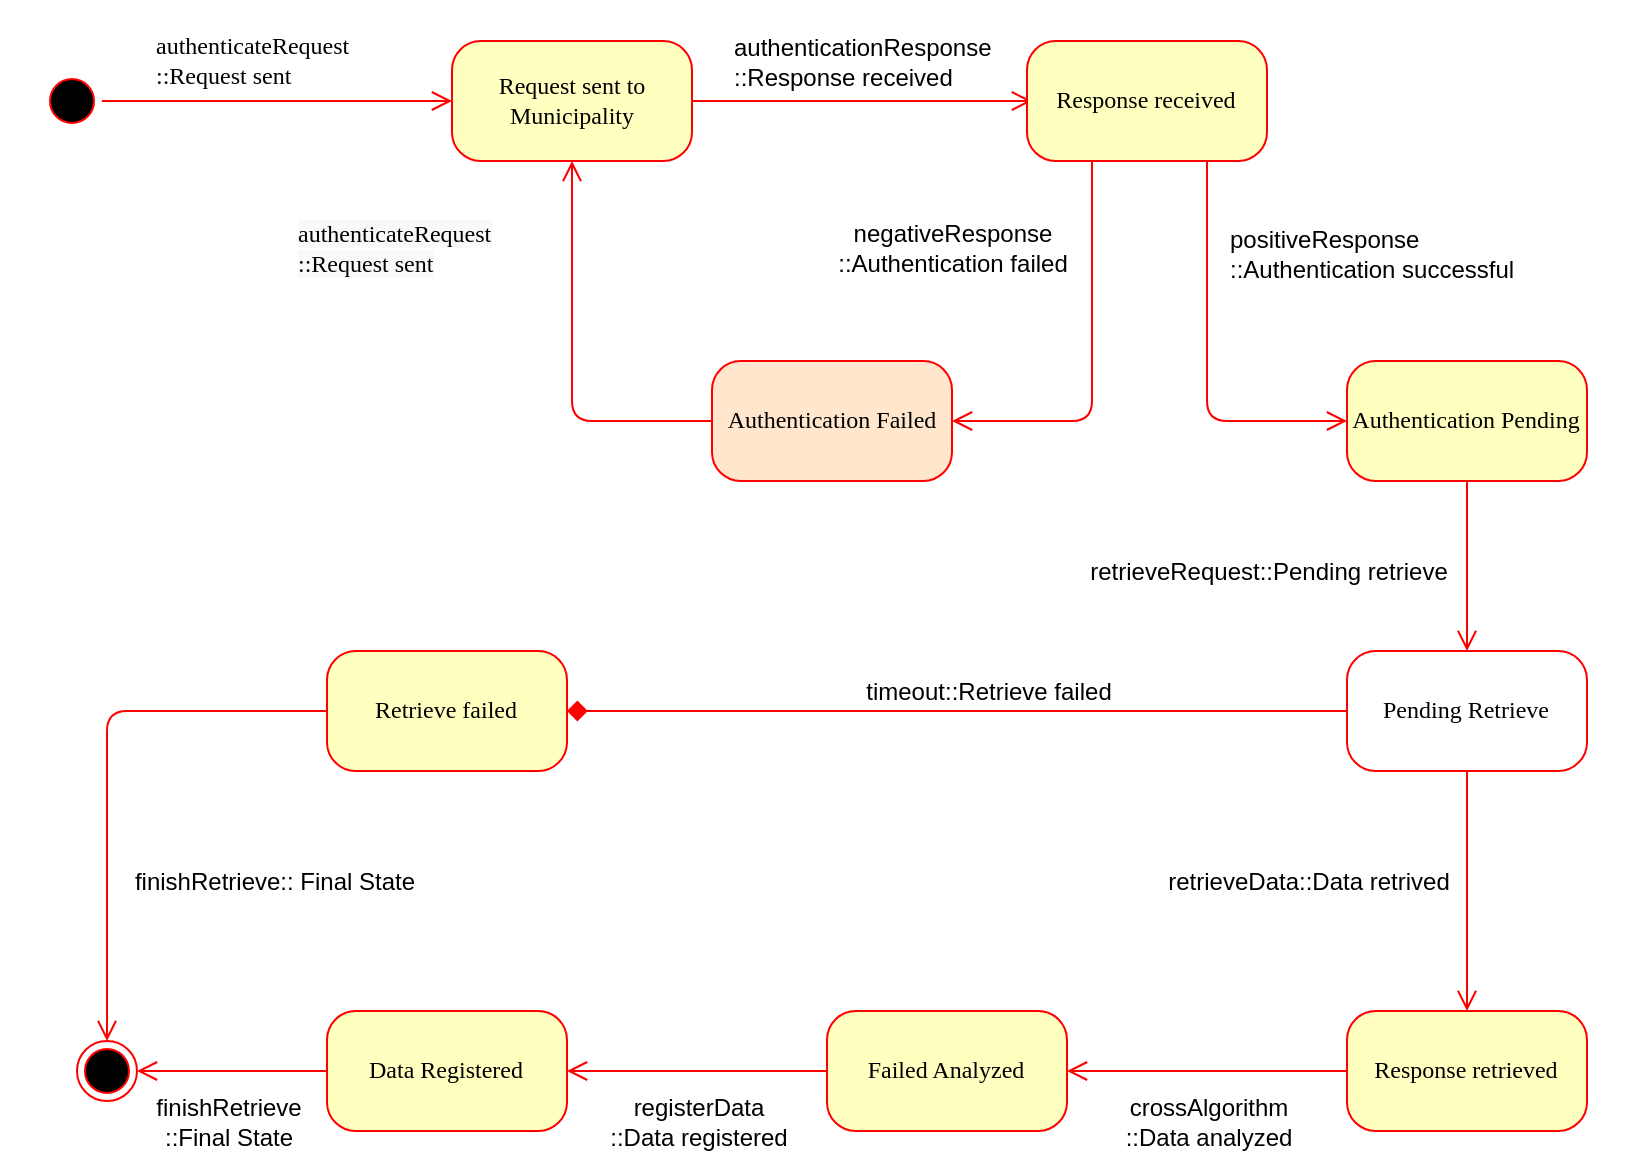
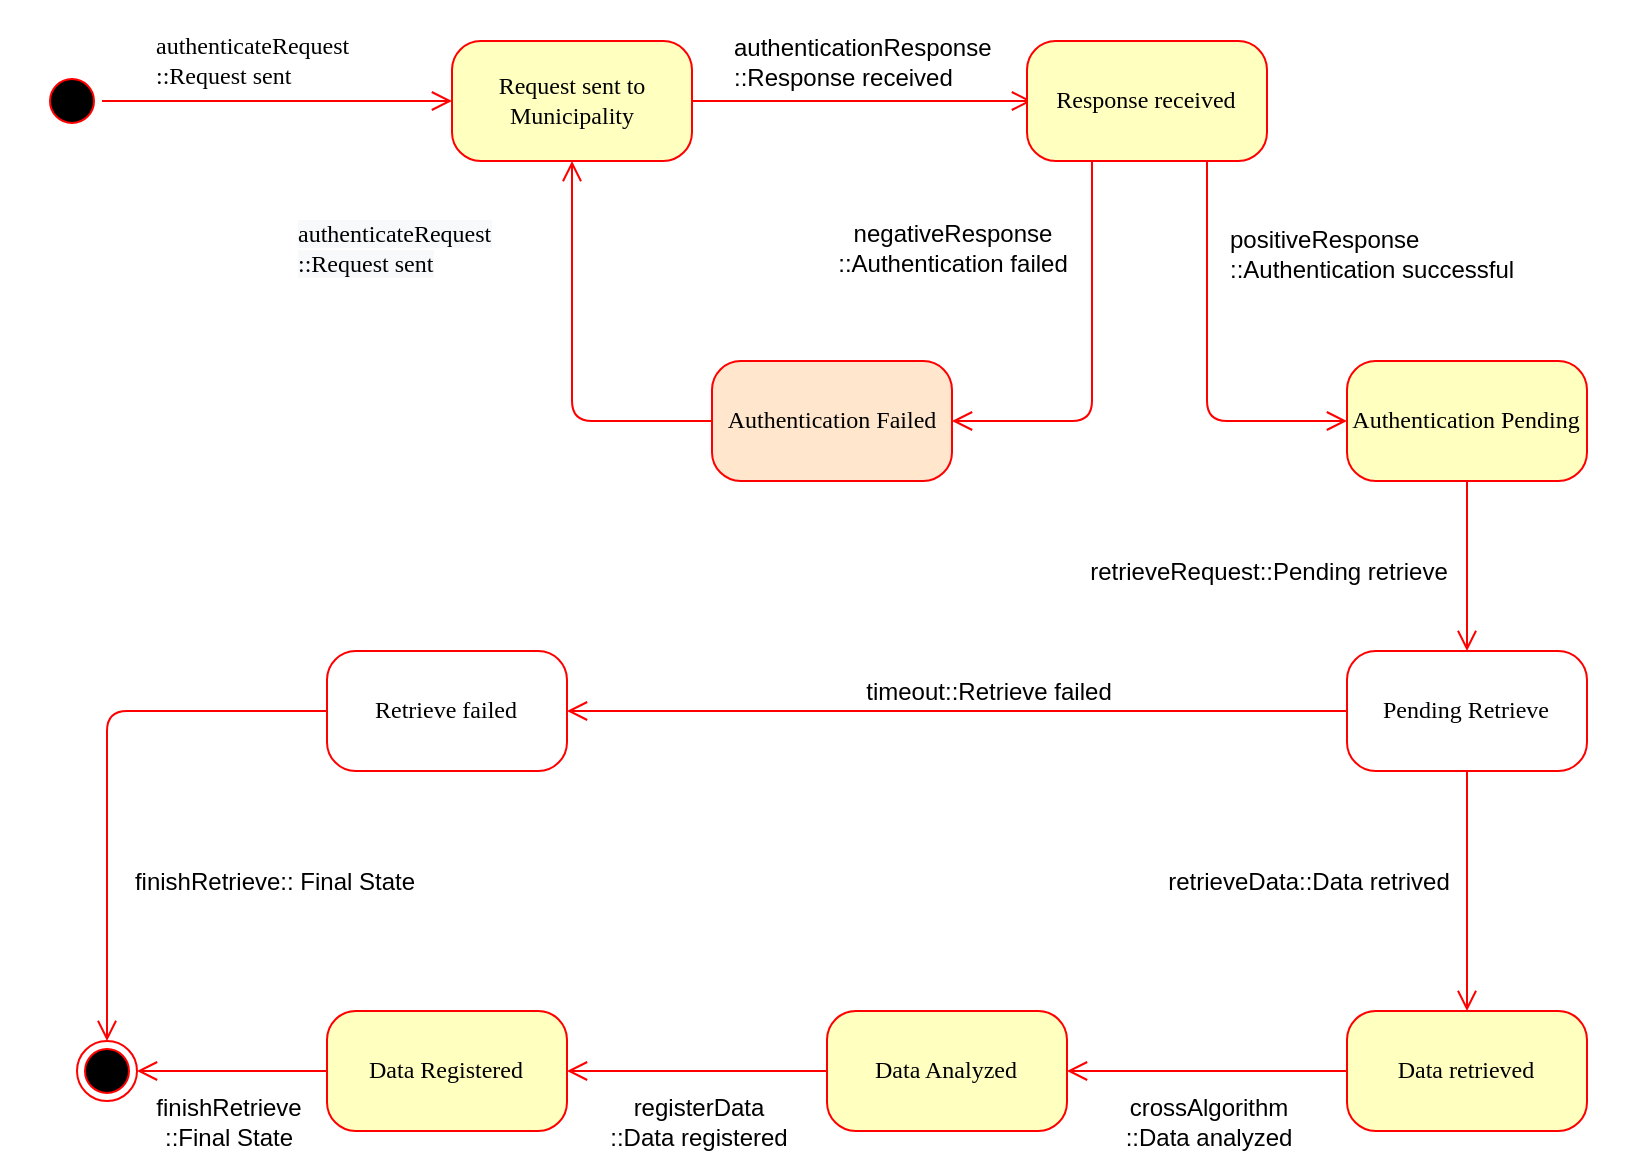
(447, 711) -> (447, 711)
(587, 711) -> (579, 711)
(947, 1071) -> (947, 1071)
(1467, 1071) -> (1467, 1071)
